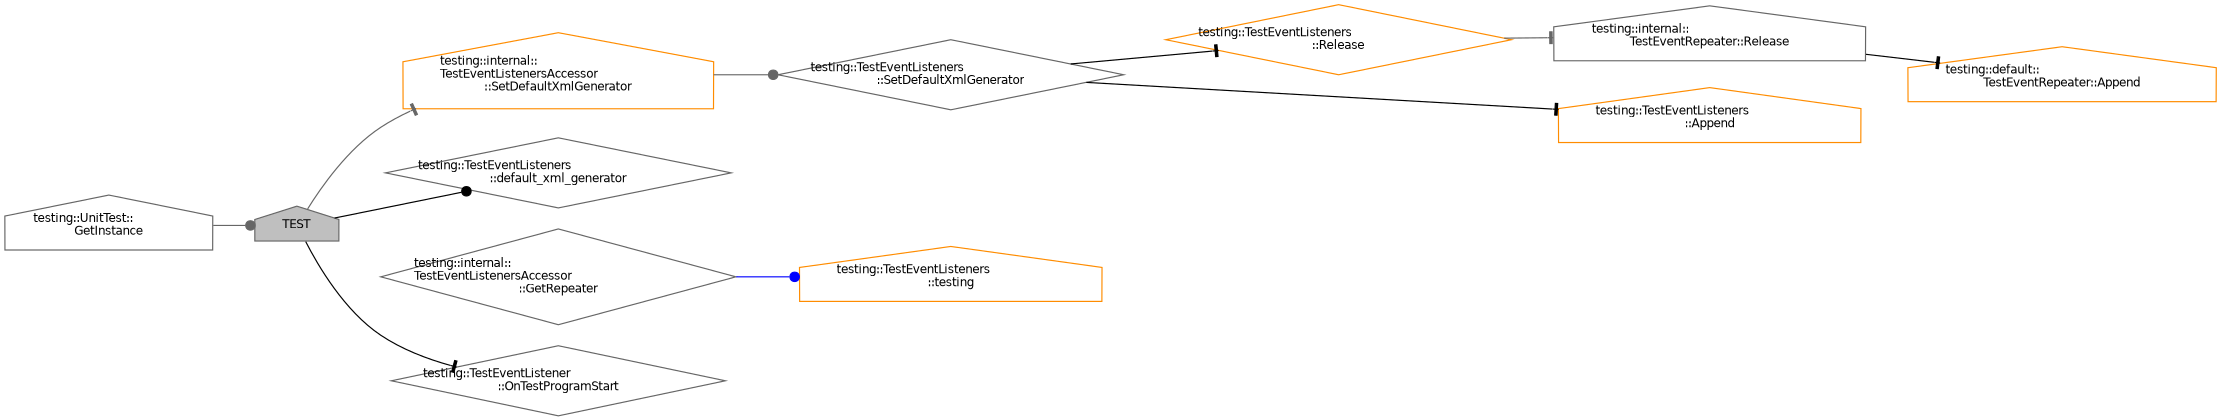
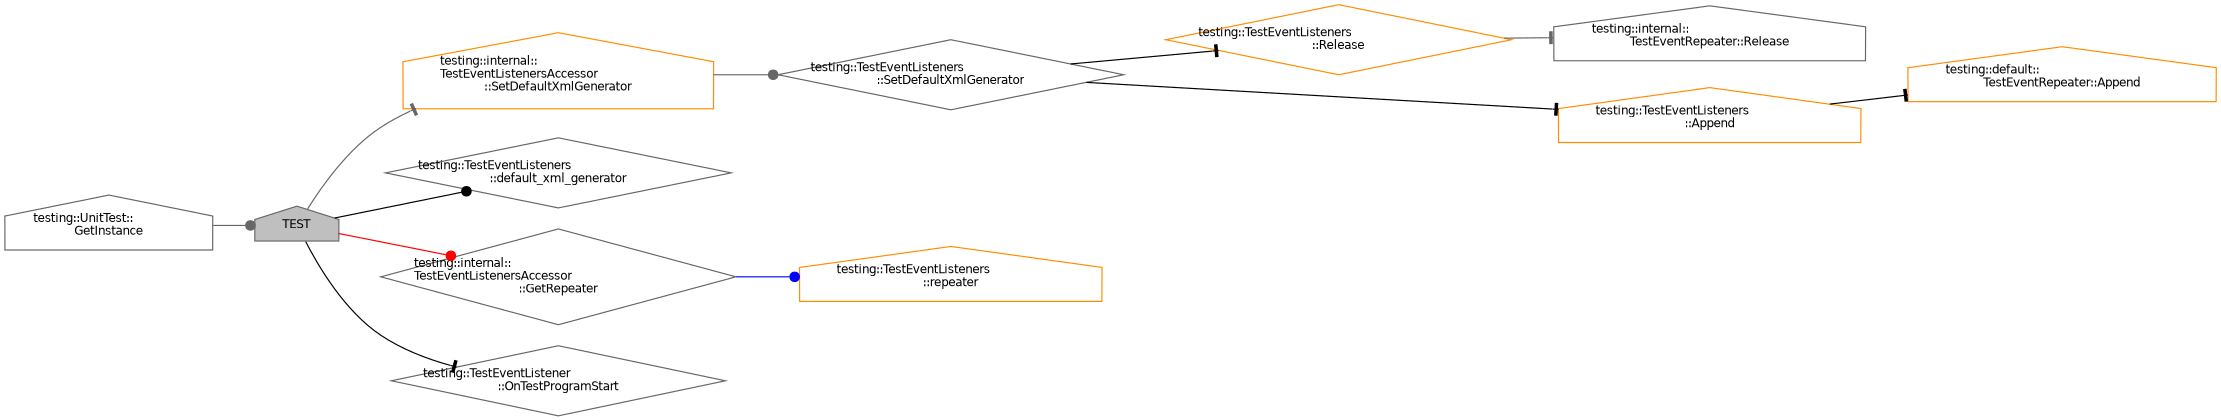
(1900, 58) -> (1866, 100)
none -> (392, 244)
(951, 277) -> (951, 277)
